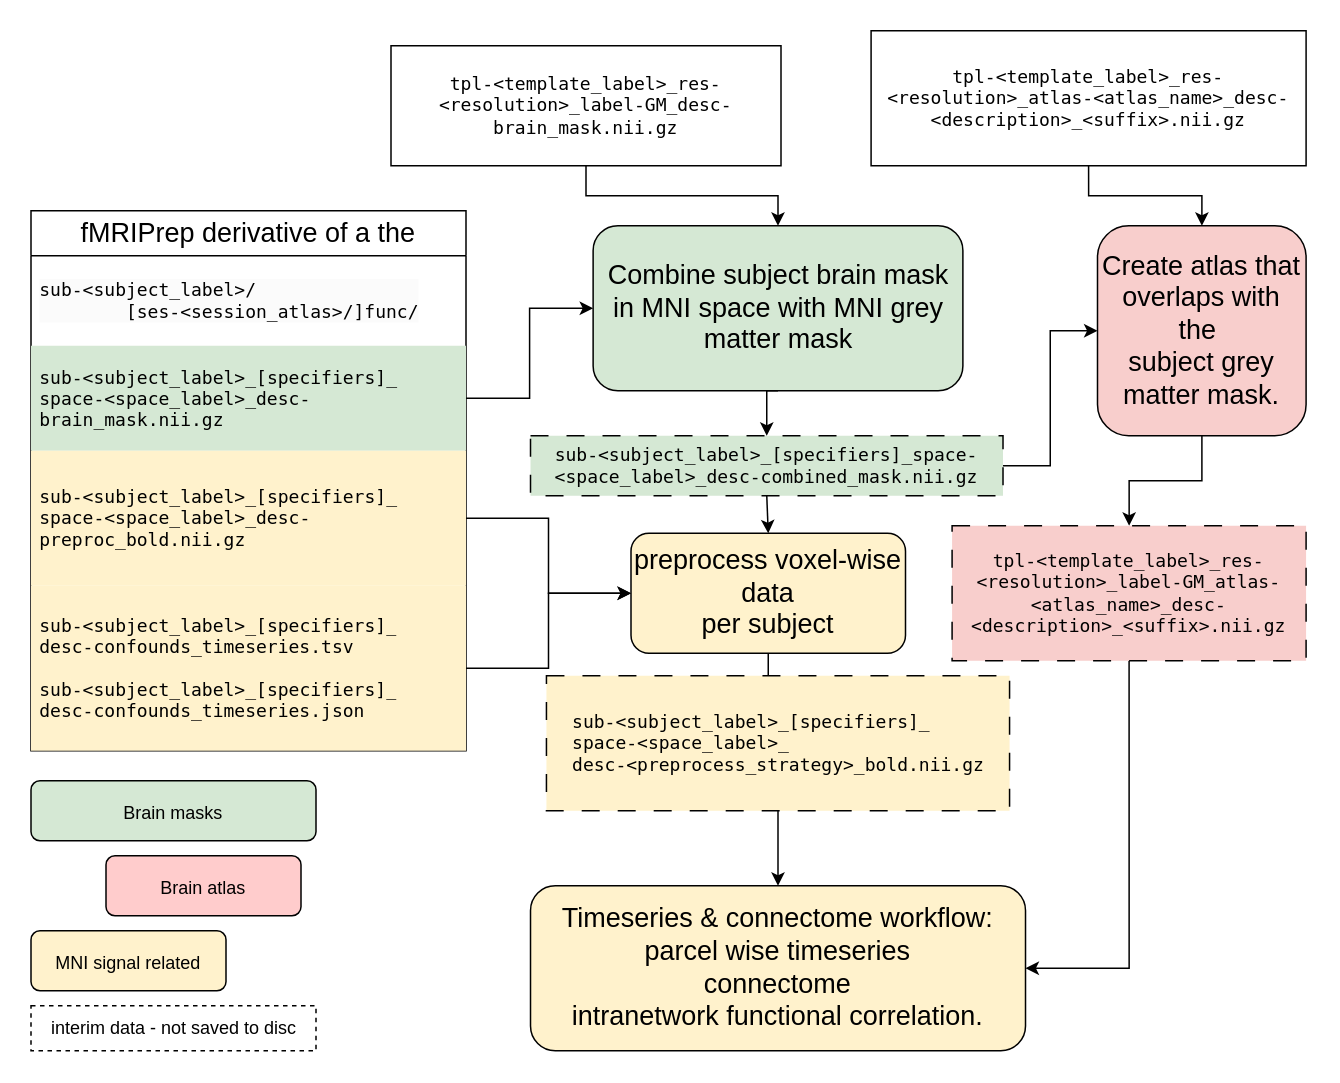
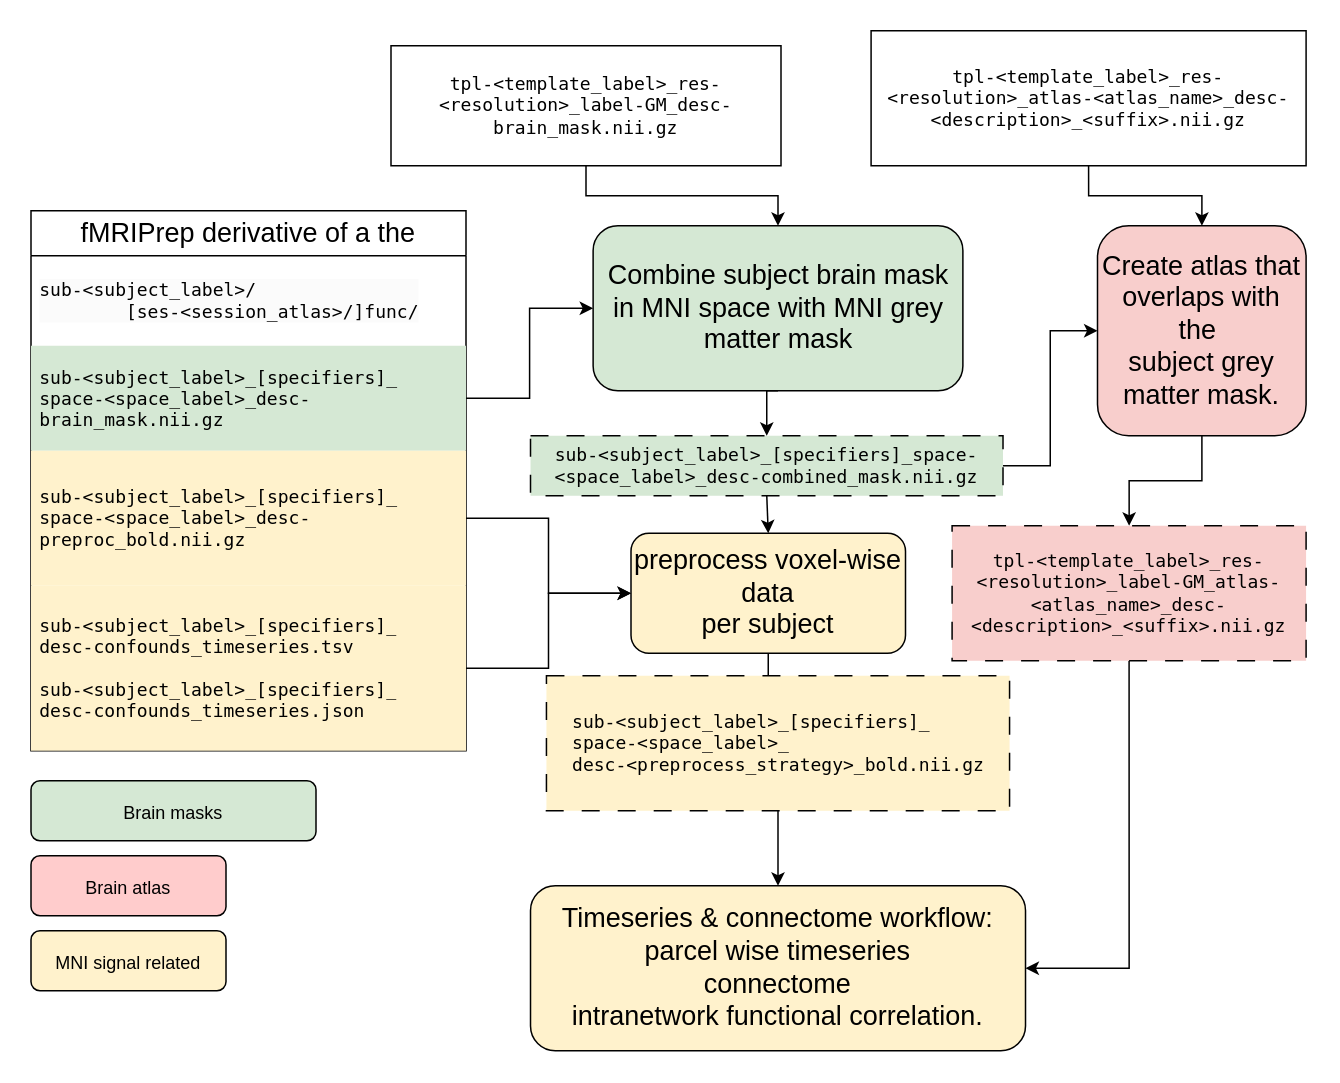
(203, 886) -> (128, 886)
(173, 1028) -> none
